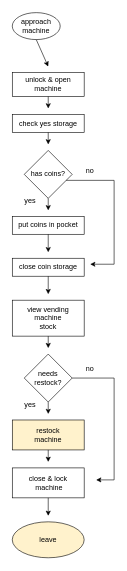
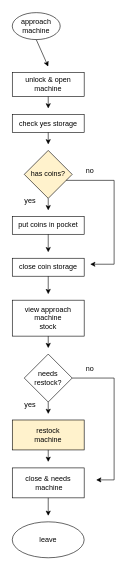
(48, 174) -> (48, 174)
(48, 318) -> (48, 318)
(48, 483) -> (48, 483)
(48, 540) -> (48, 540)
